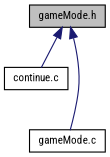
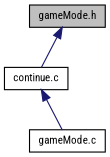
(79, 84) -> (54, 115)
